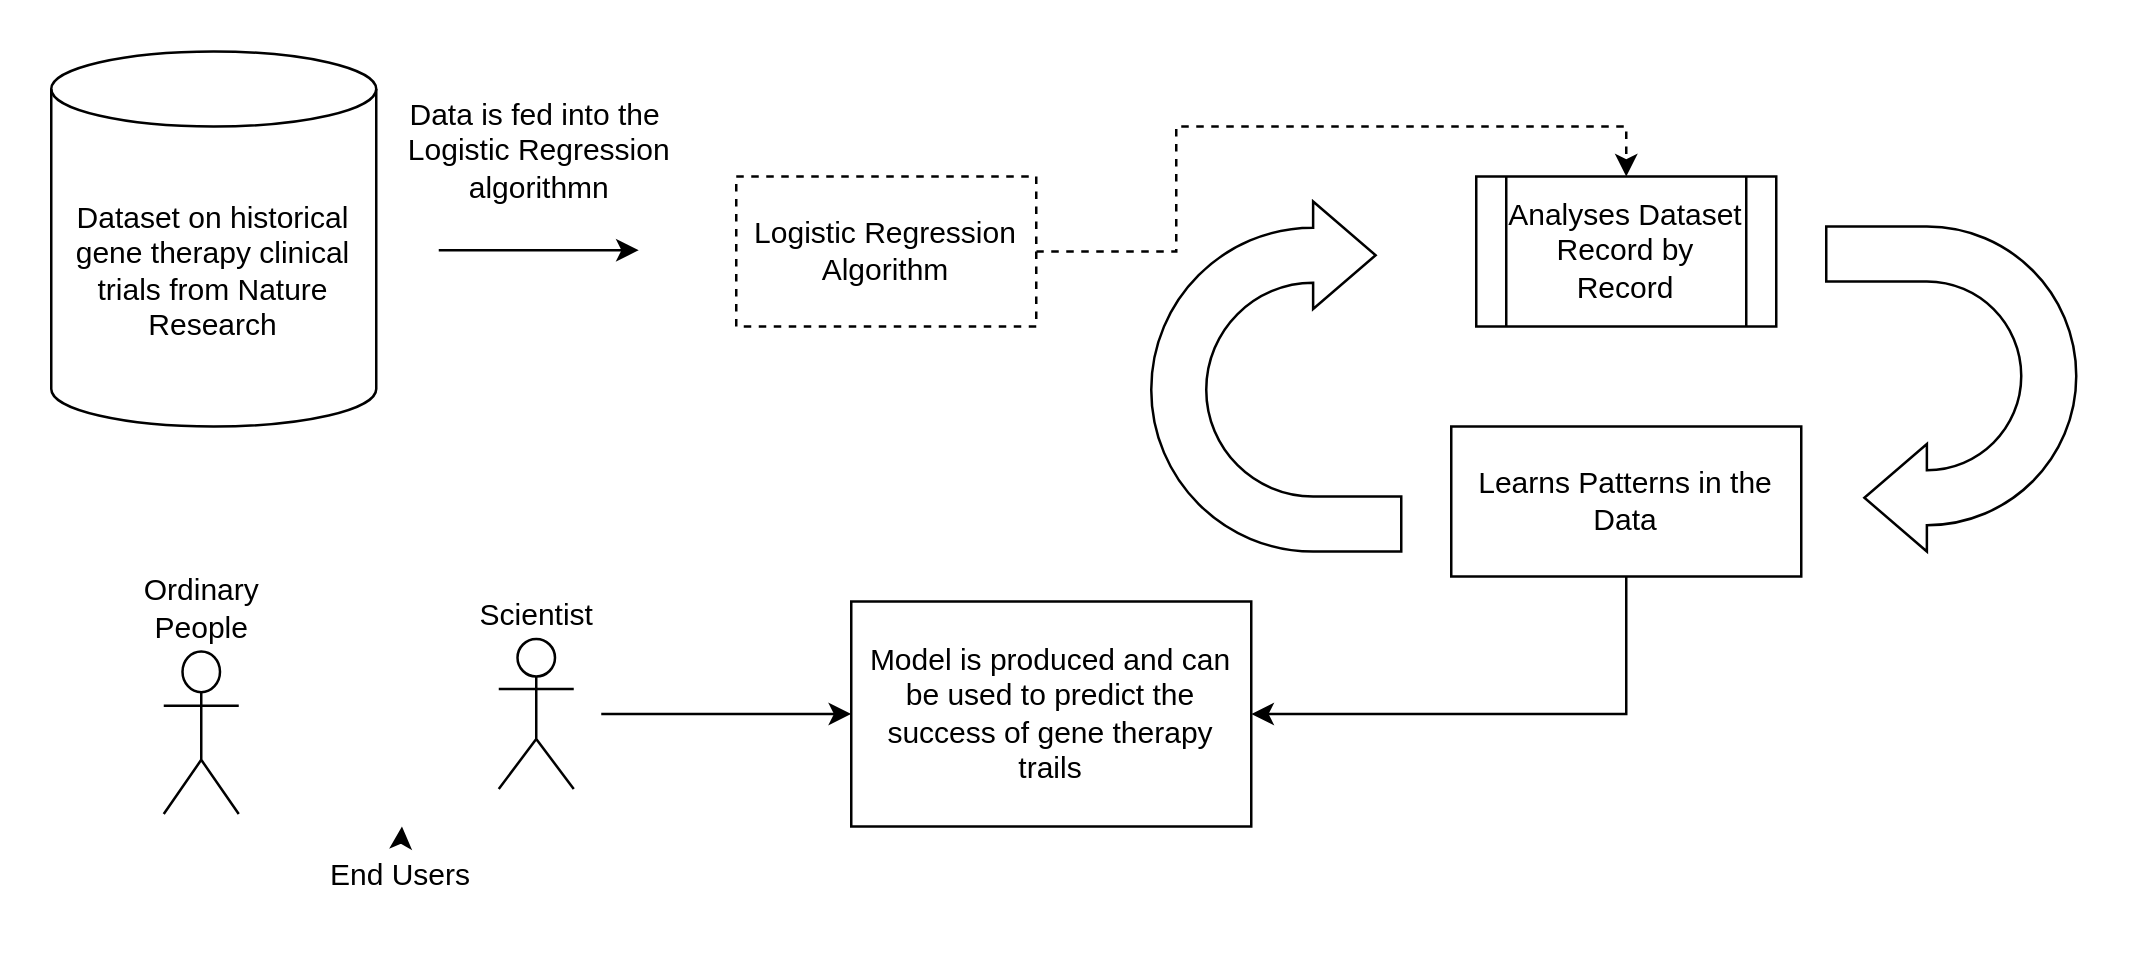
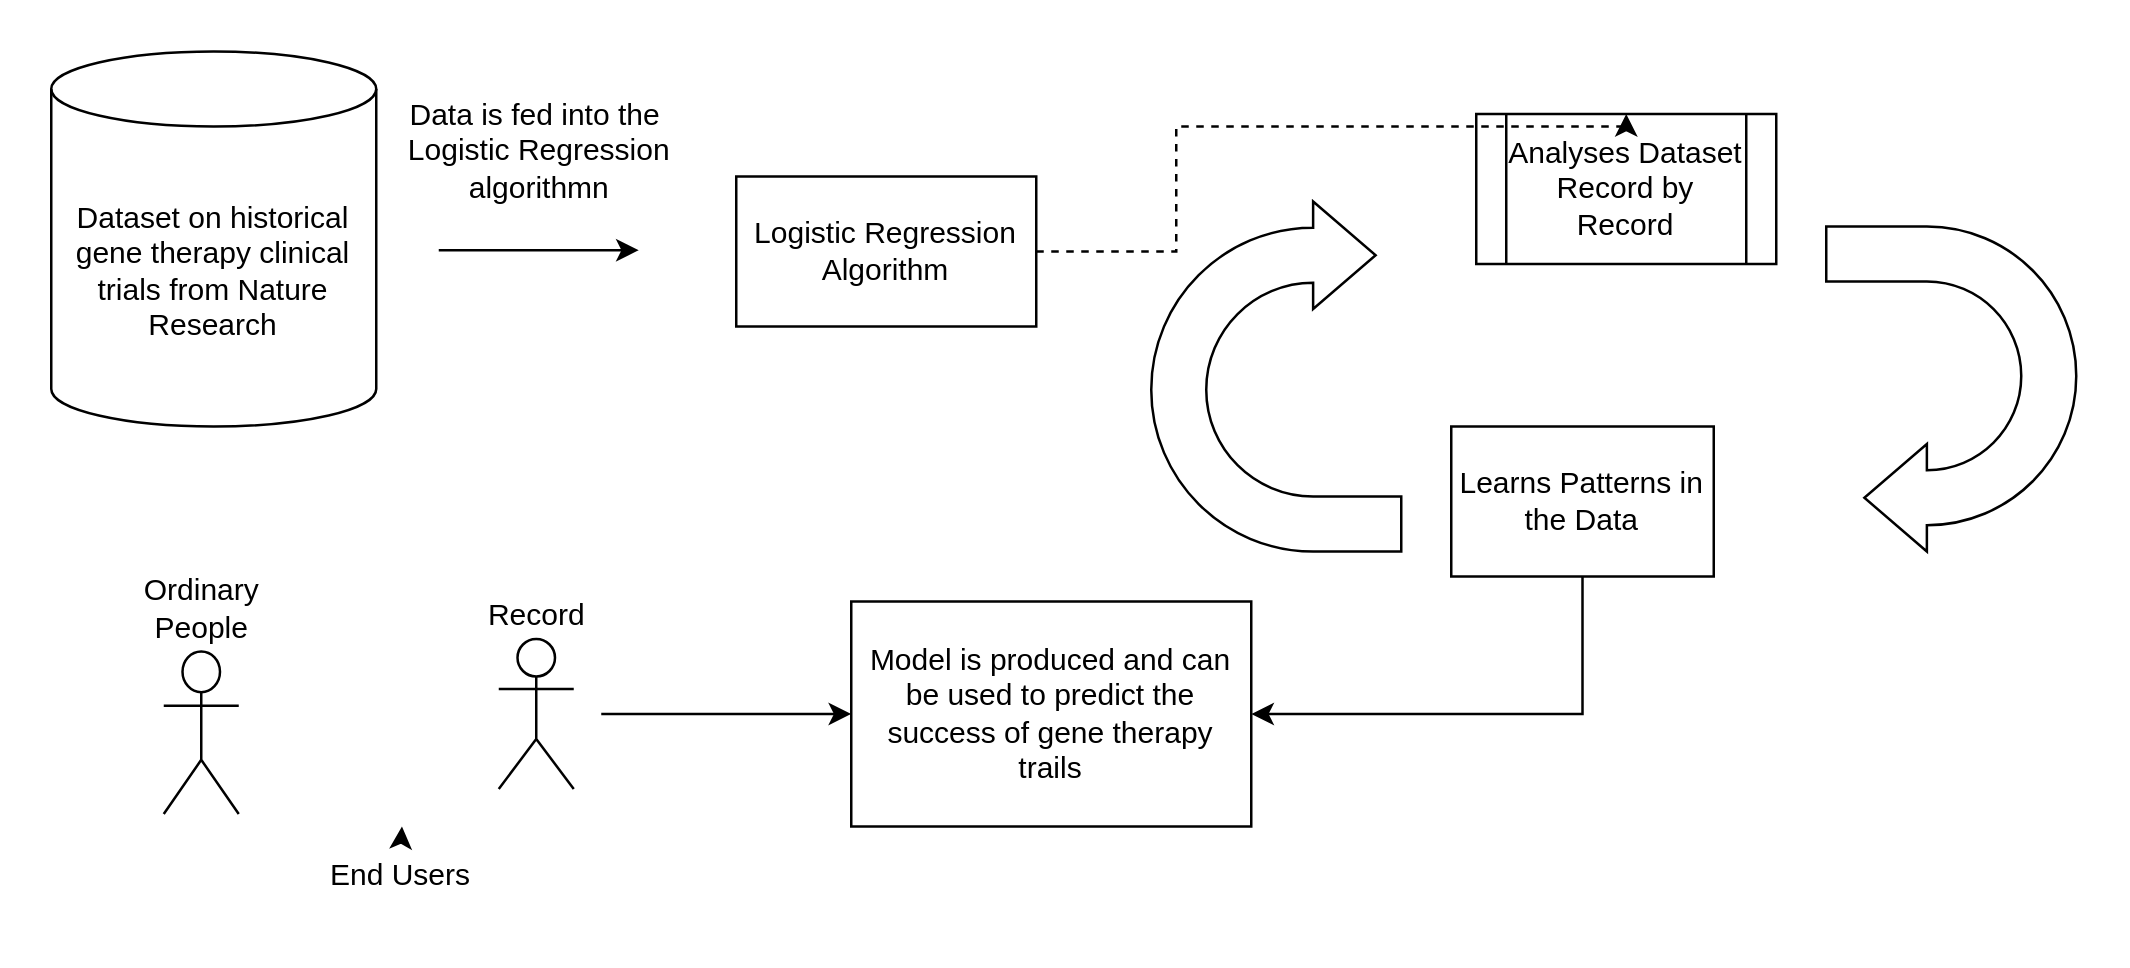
(886, 251) -> (886, 251)
(1626, 251) -> (1626, 189)
(1626, 501) -> (1583, 501)
(538, 613) -> (538, 613)
